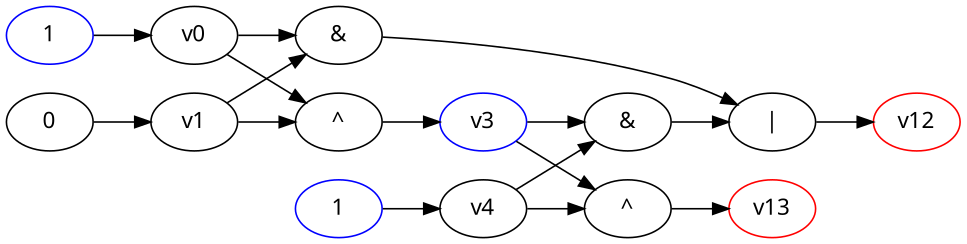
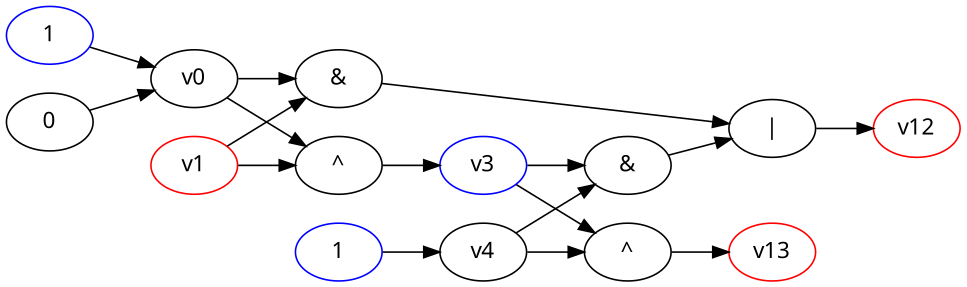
(114, 122) -> (114, 103)
(194, 122) -> (194, 165)
